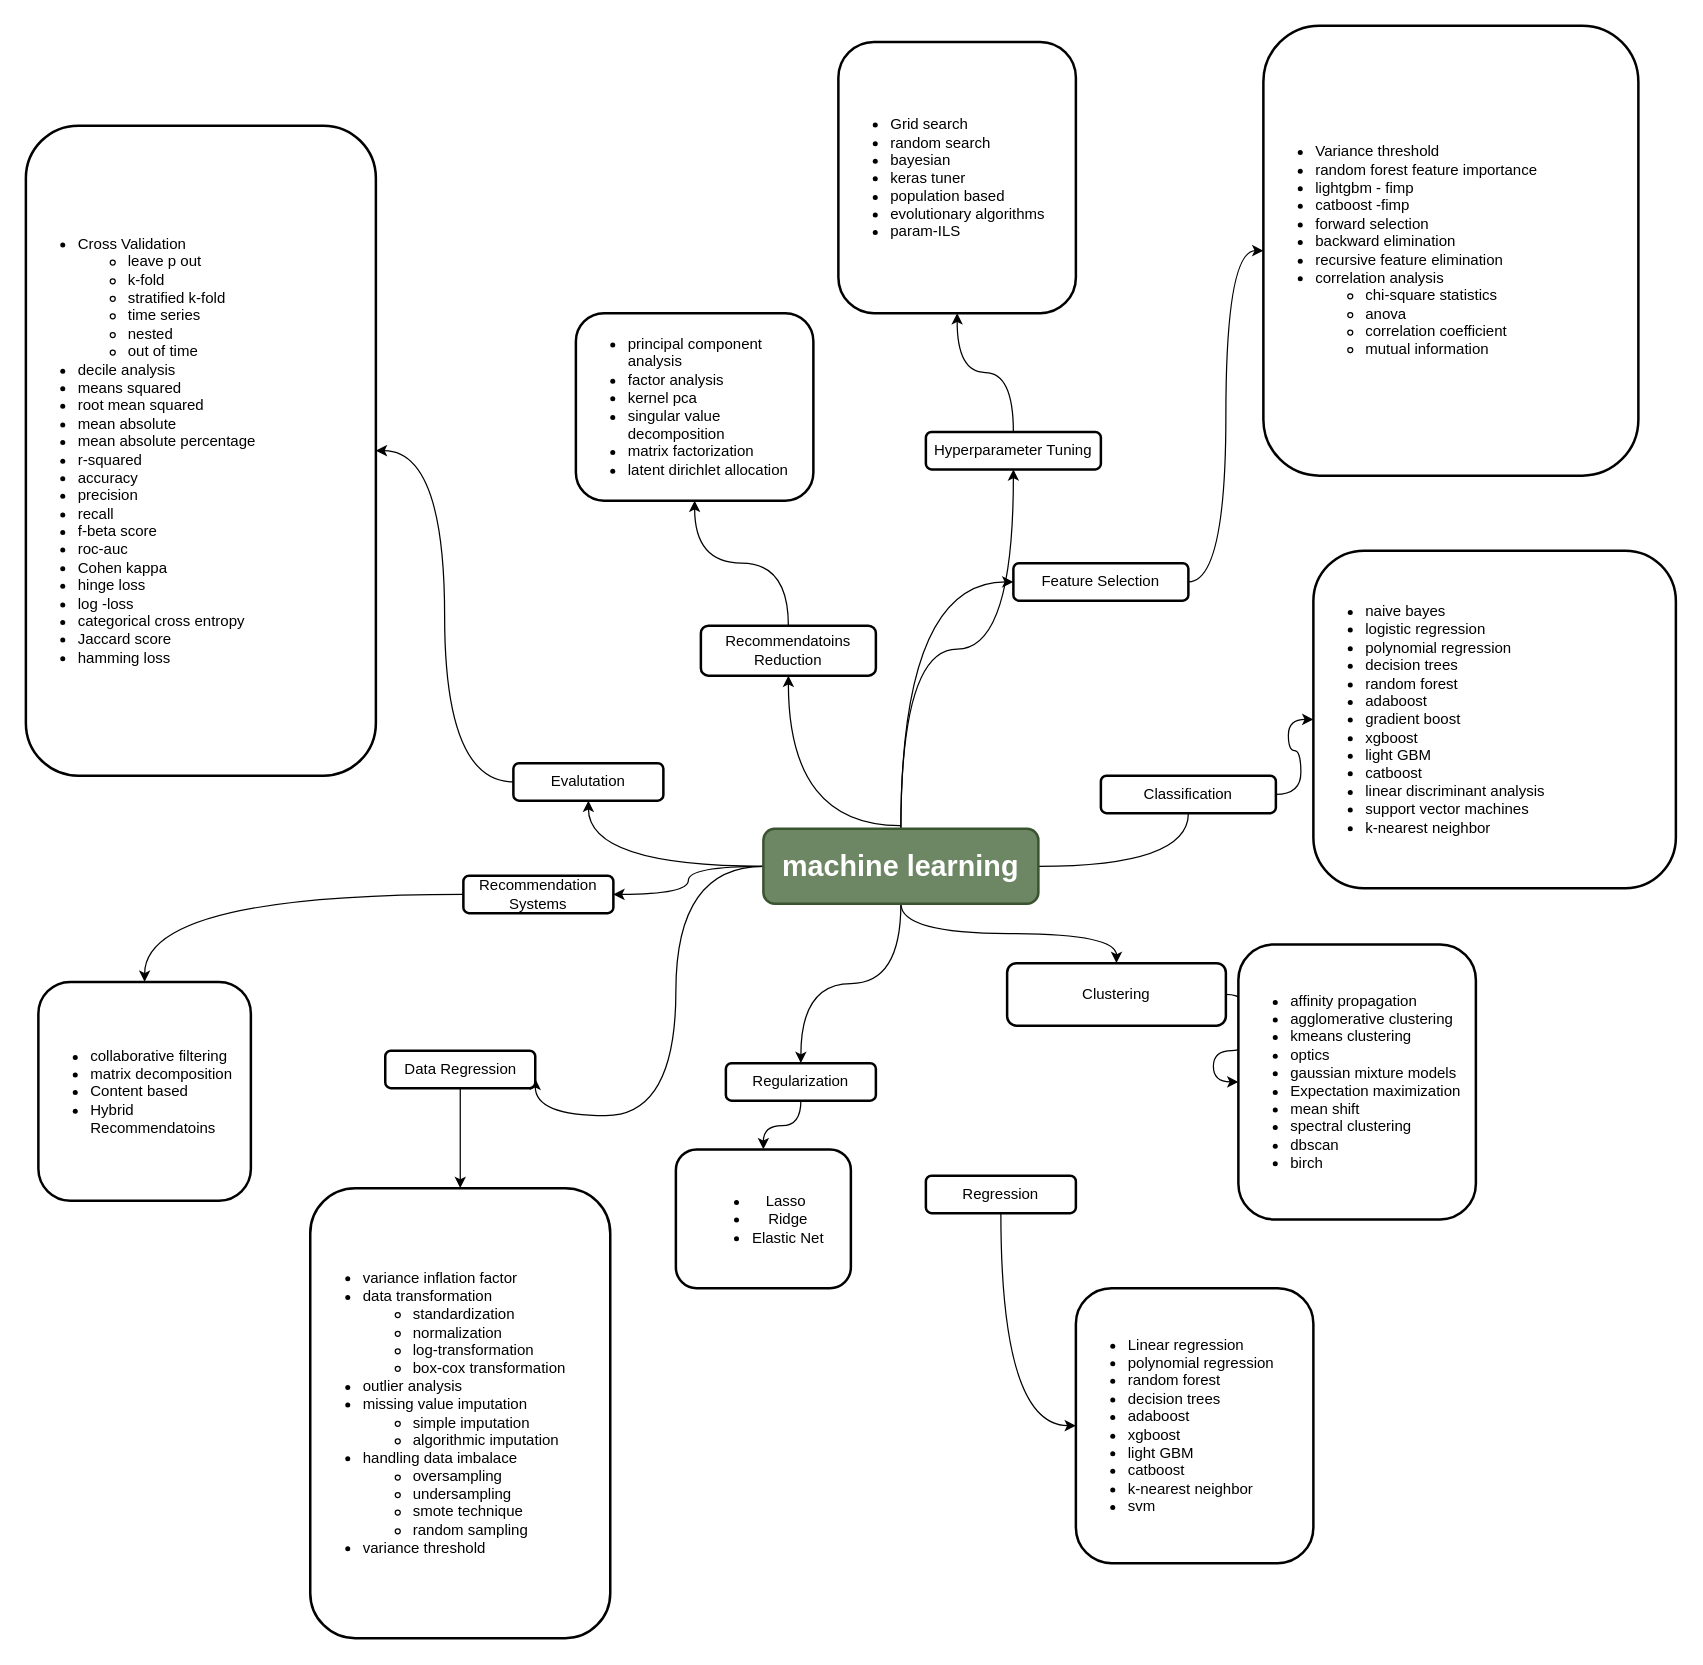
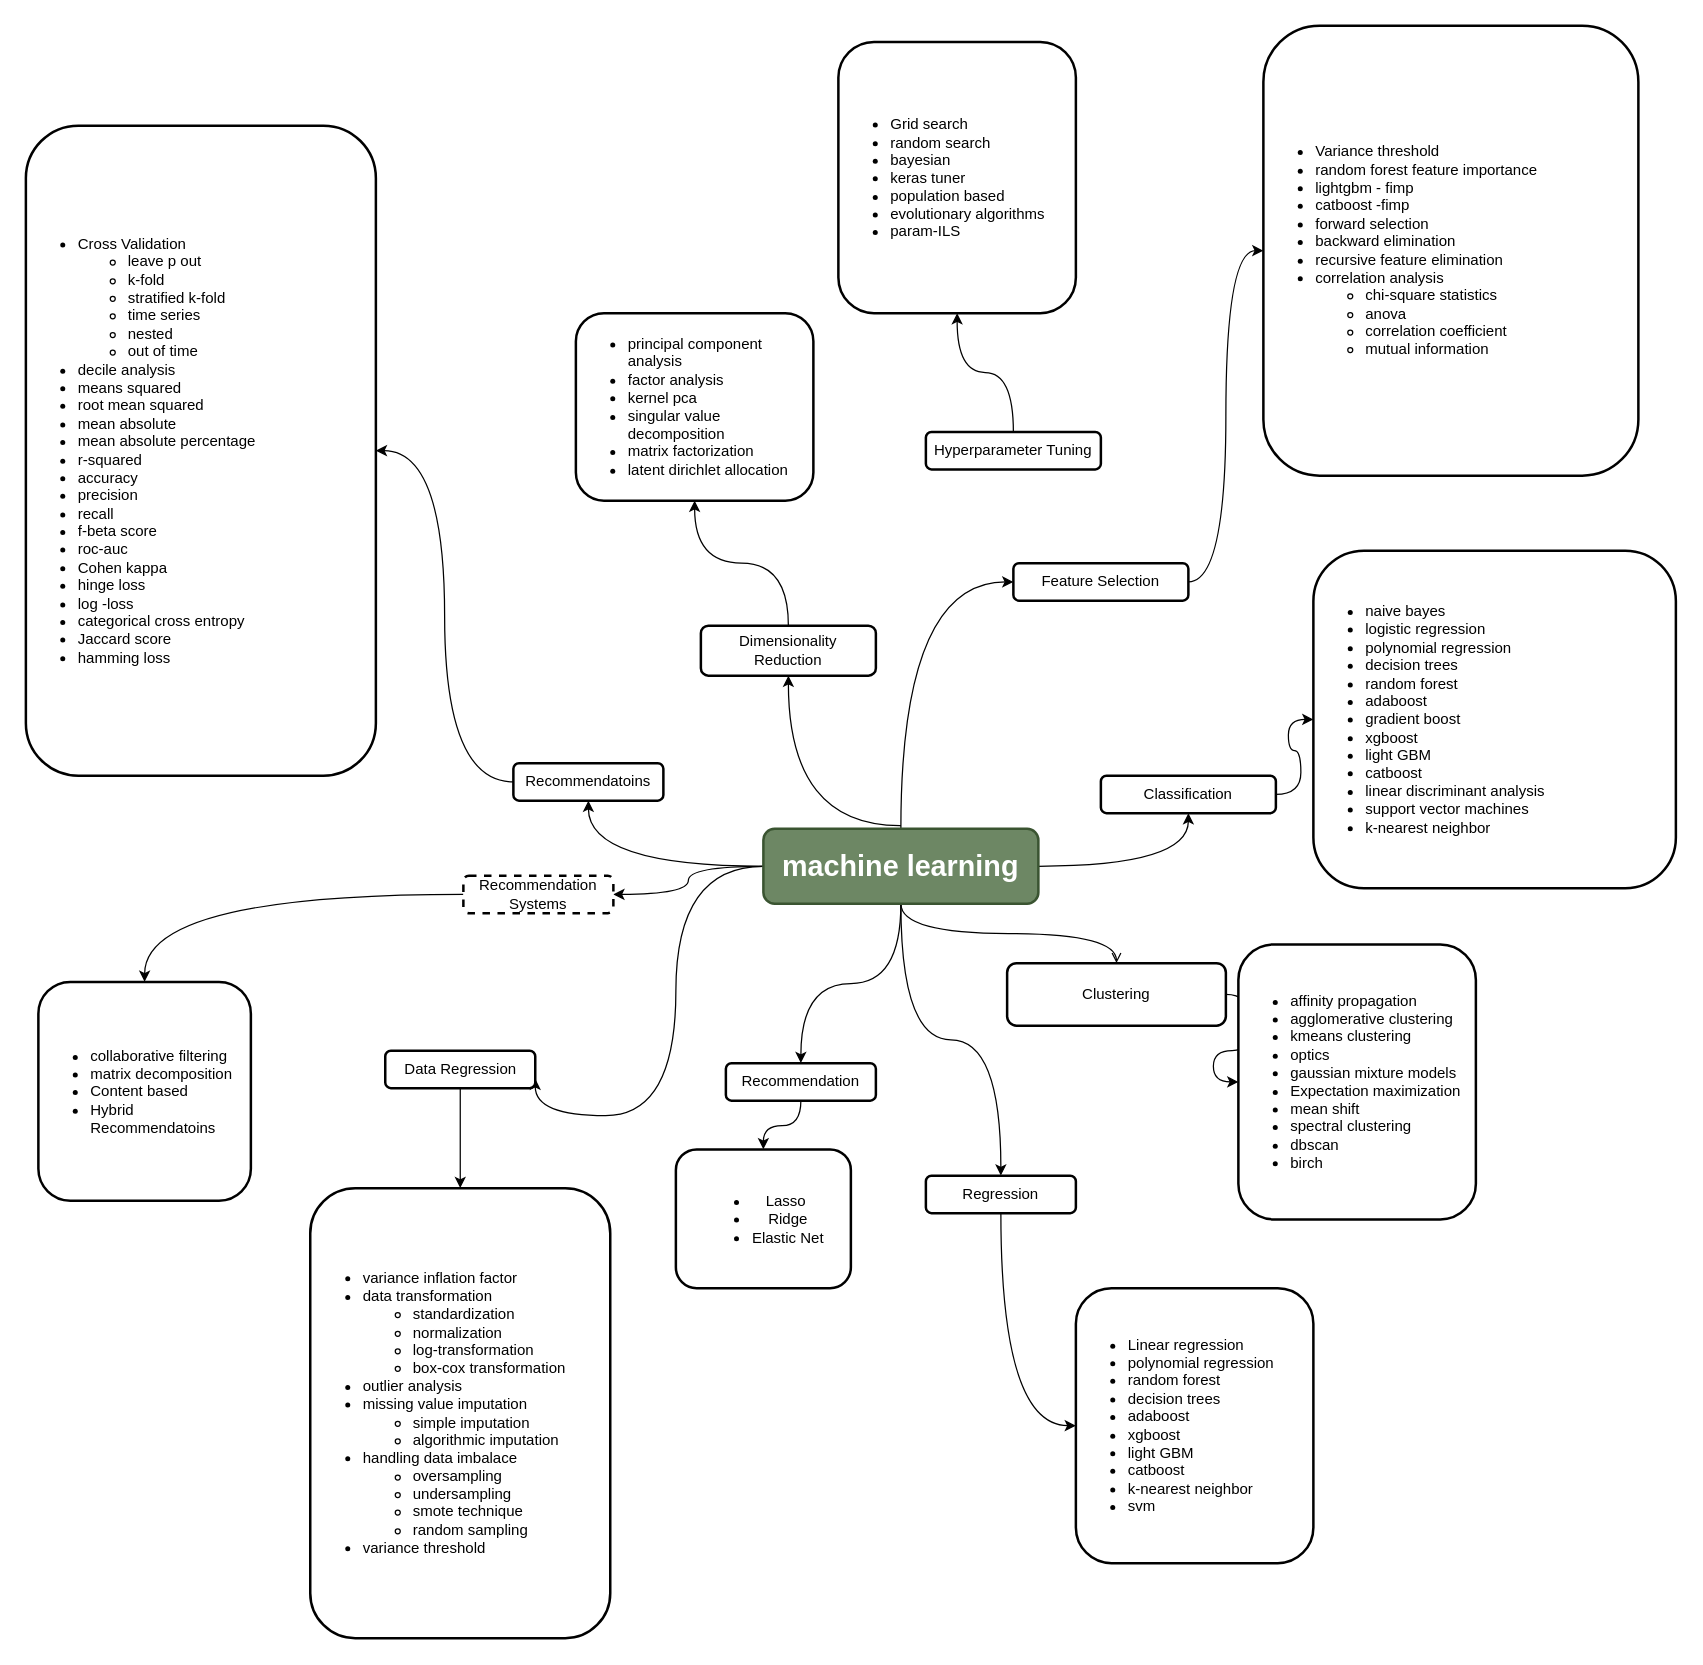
(990, 626) -> (958, 1041)
(788, 651) -> (788, 651)
(588, 782) -> (588, 782)
(1160, 849) -> (1159, 852)
(538, 894) -> (538, 894)
(1090, 939) -> (1091, 941)
(801, 1082) -> (801, 1082)
